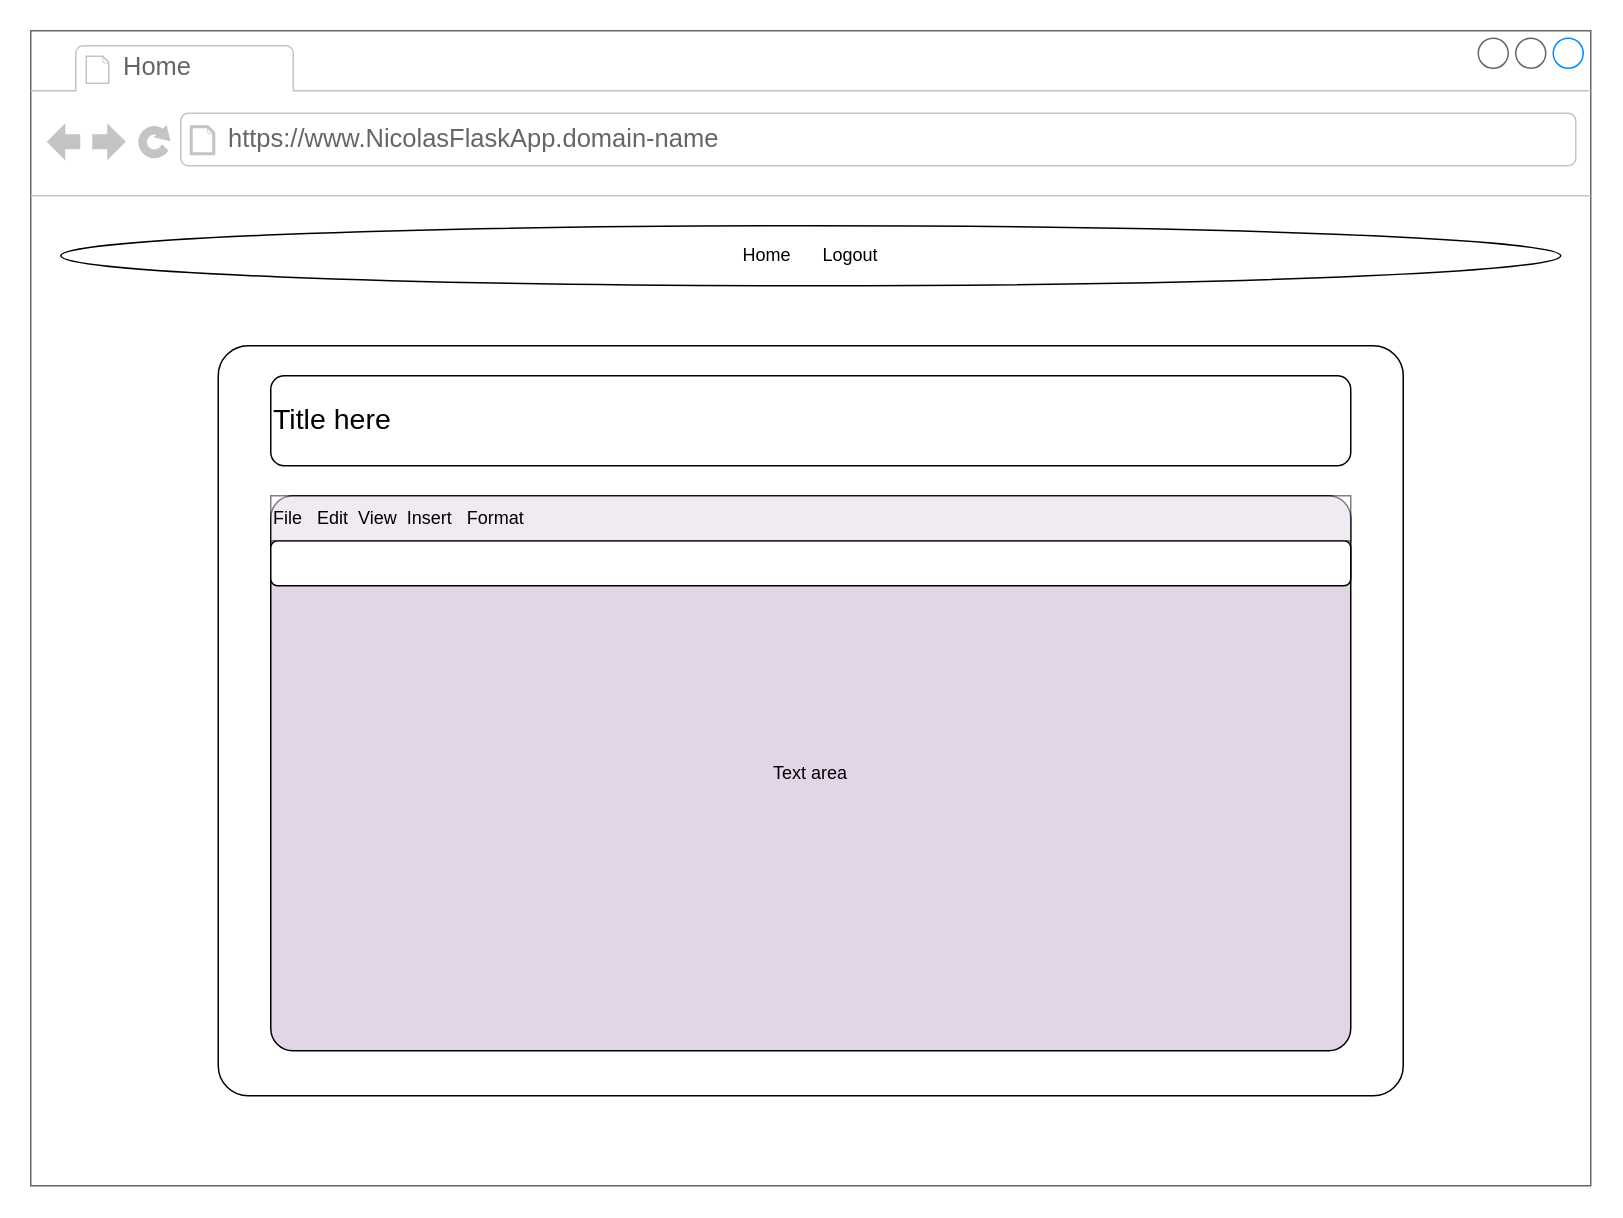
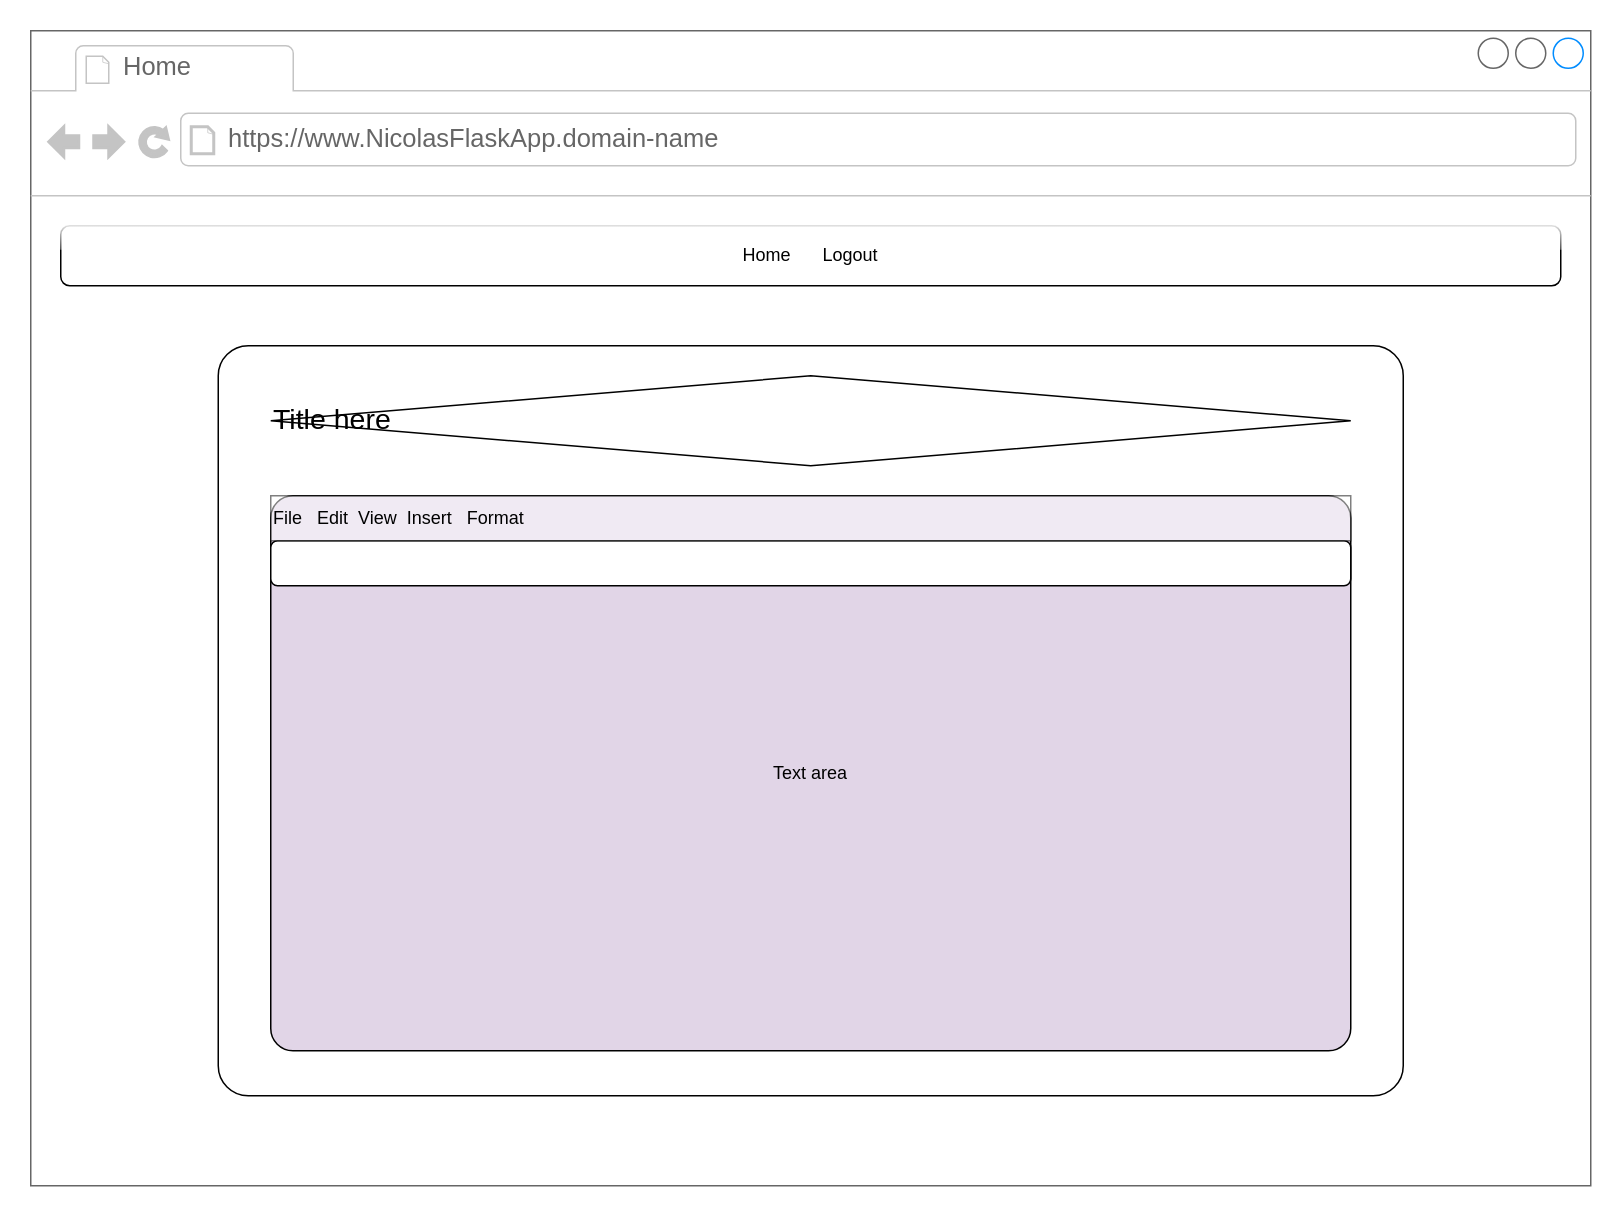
(811, 256) -> (811, 256)
(811, 421) -> (811, 421)
